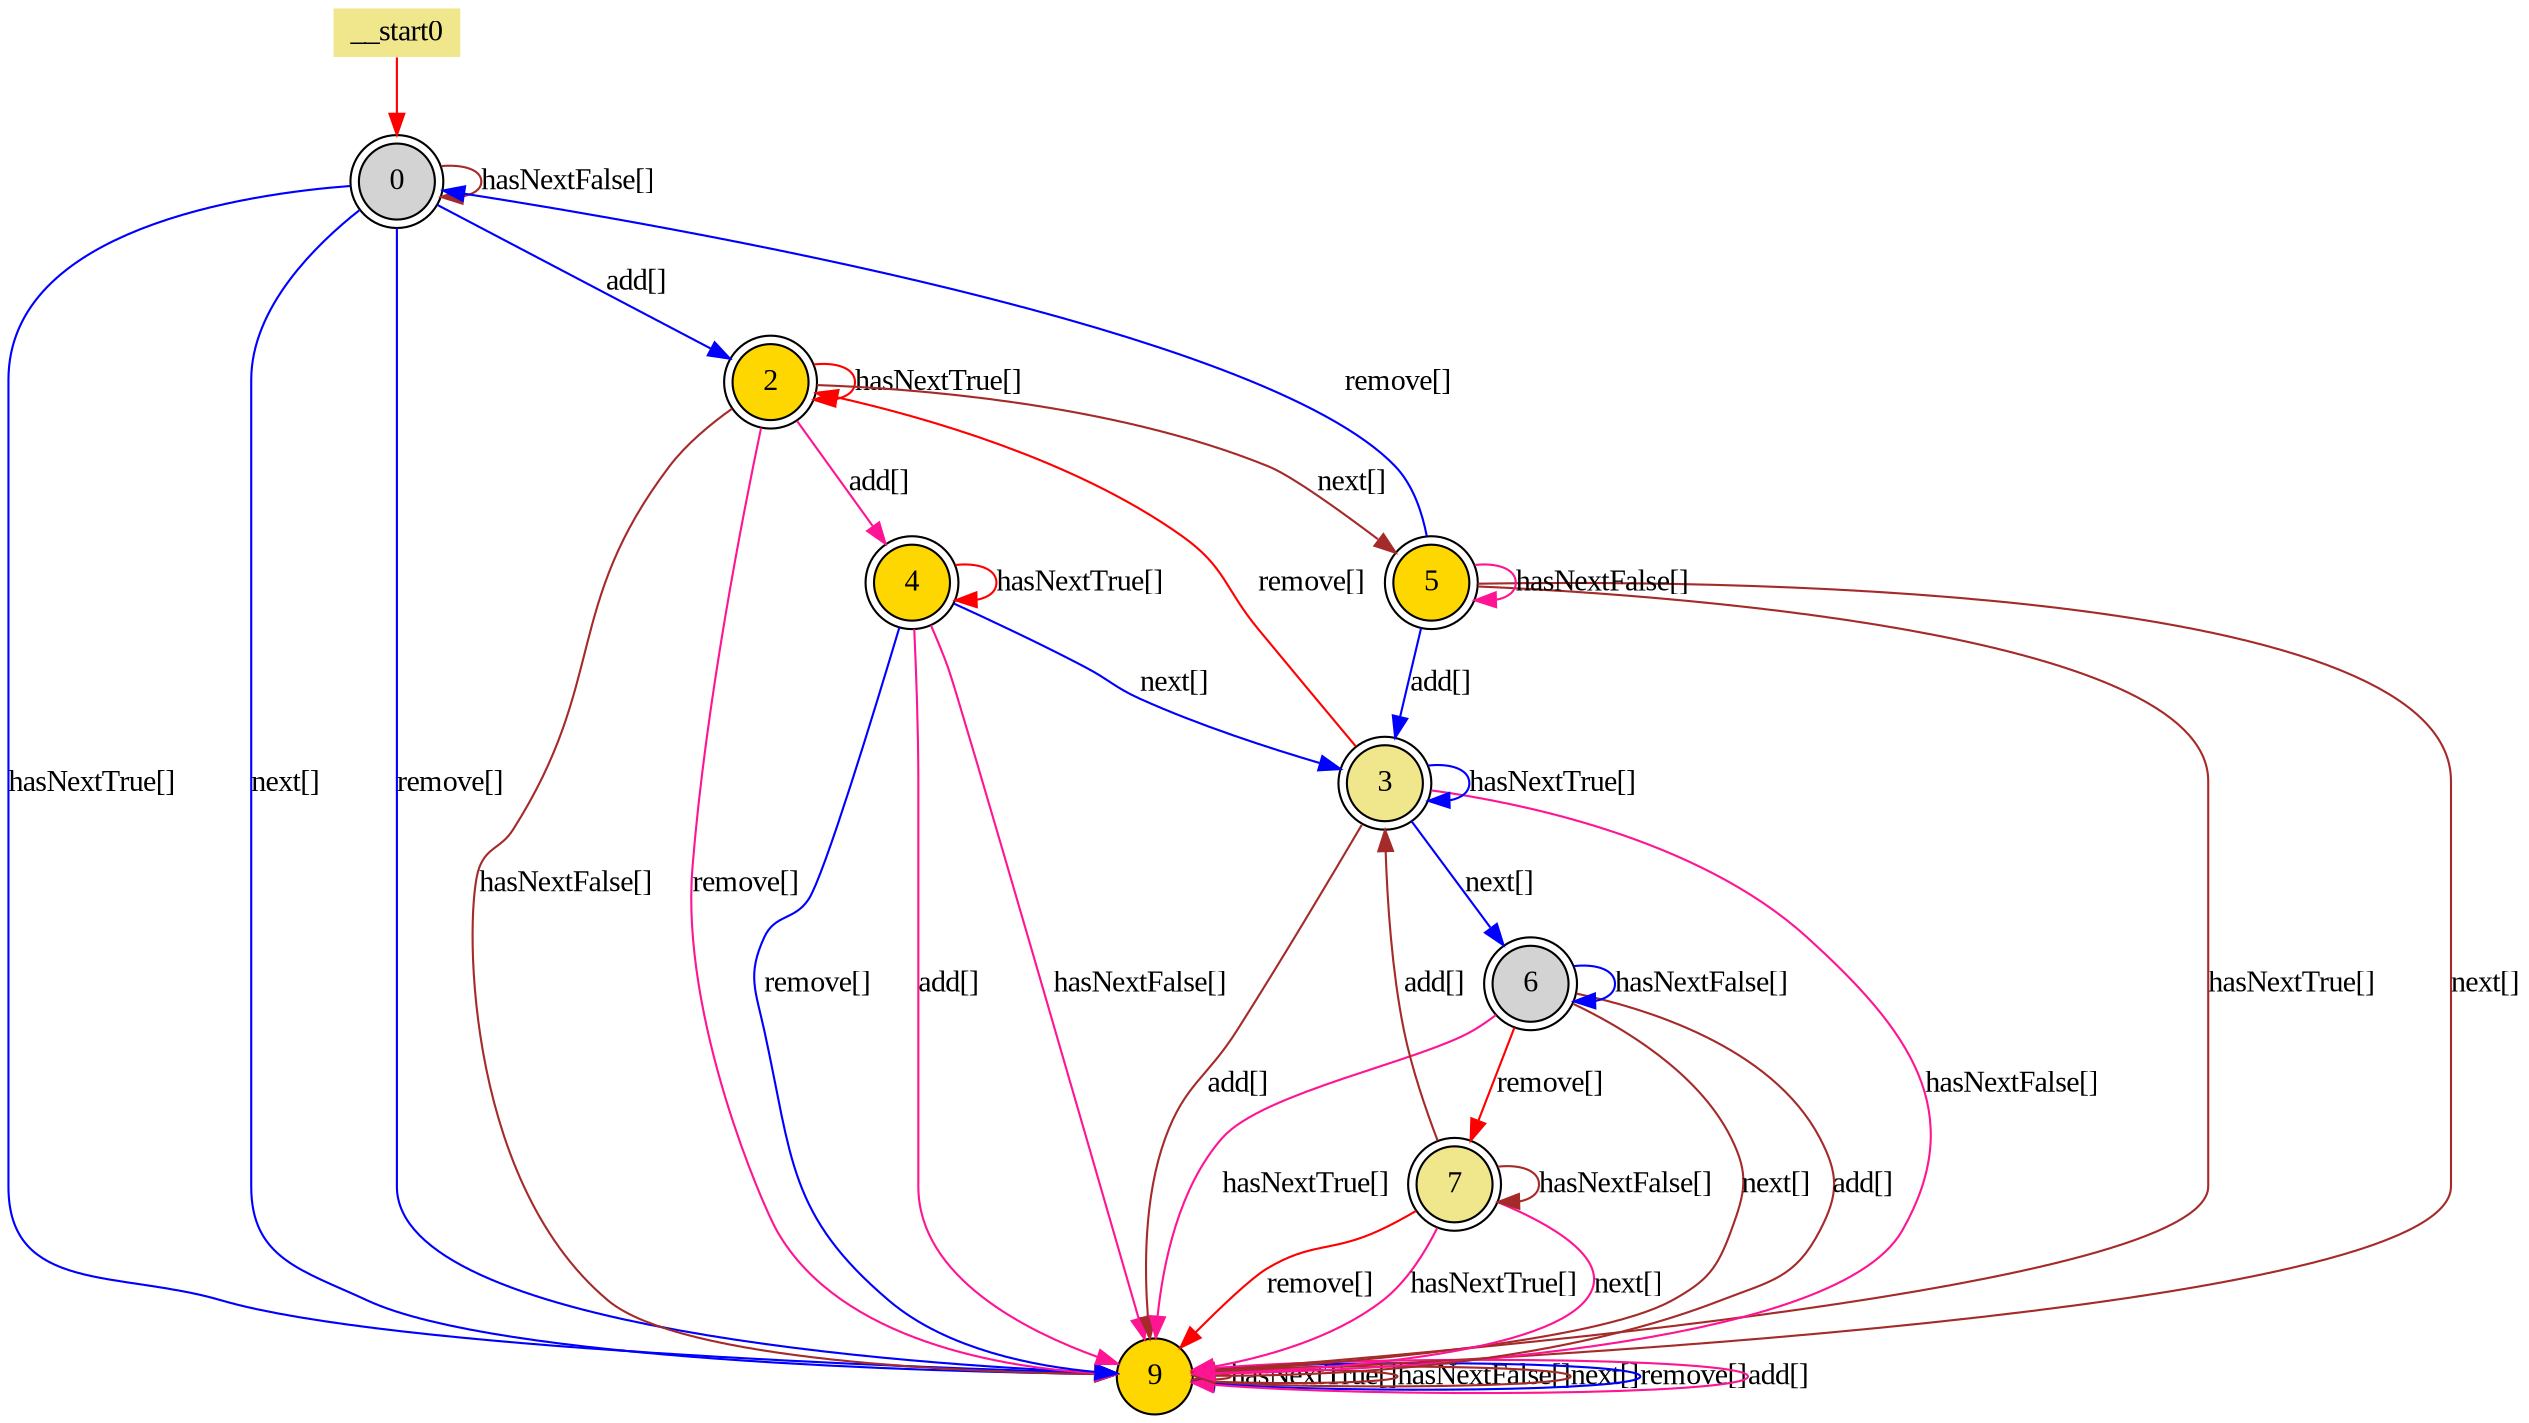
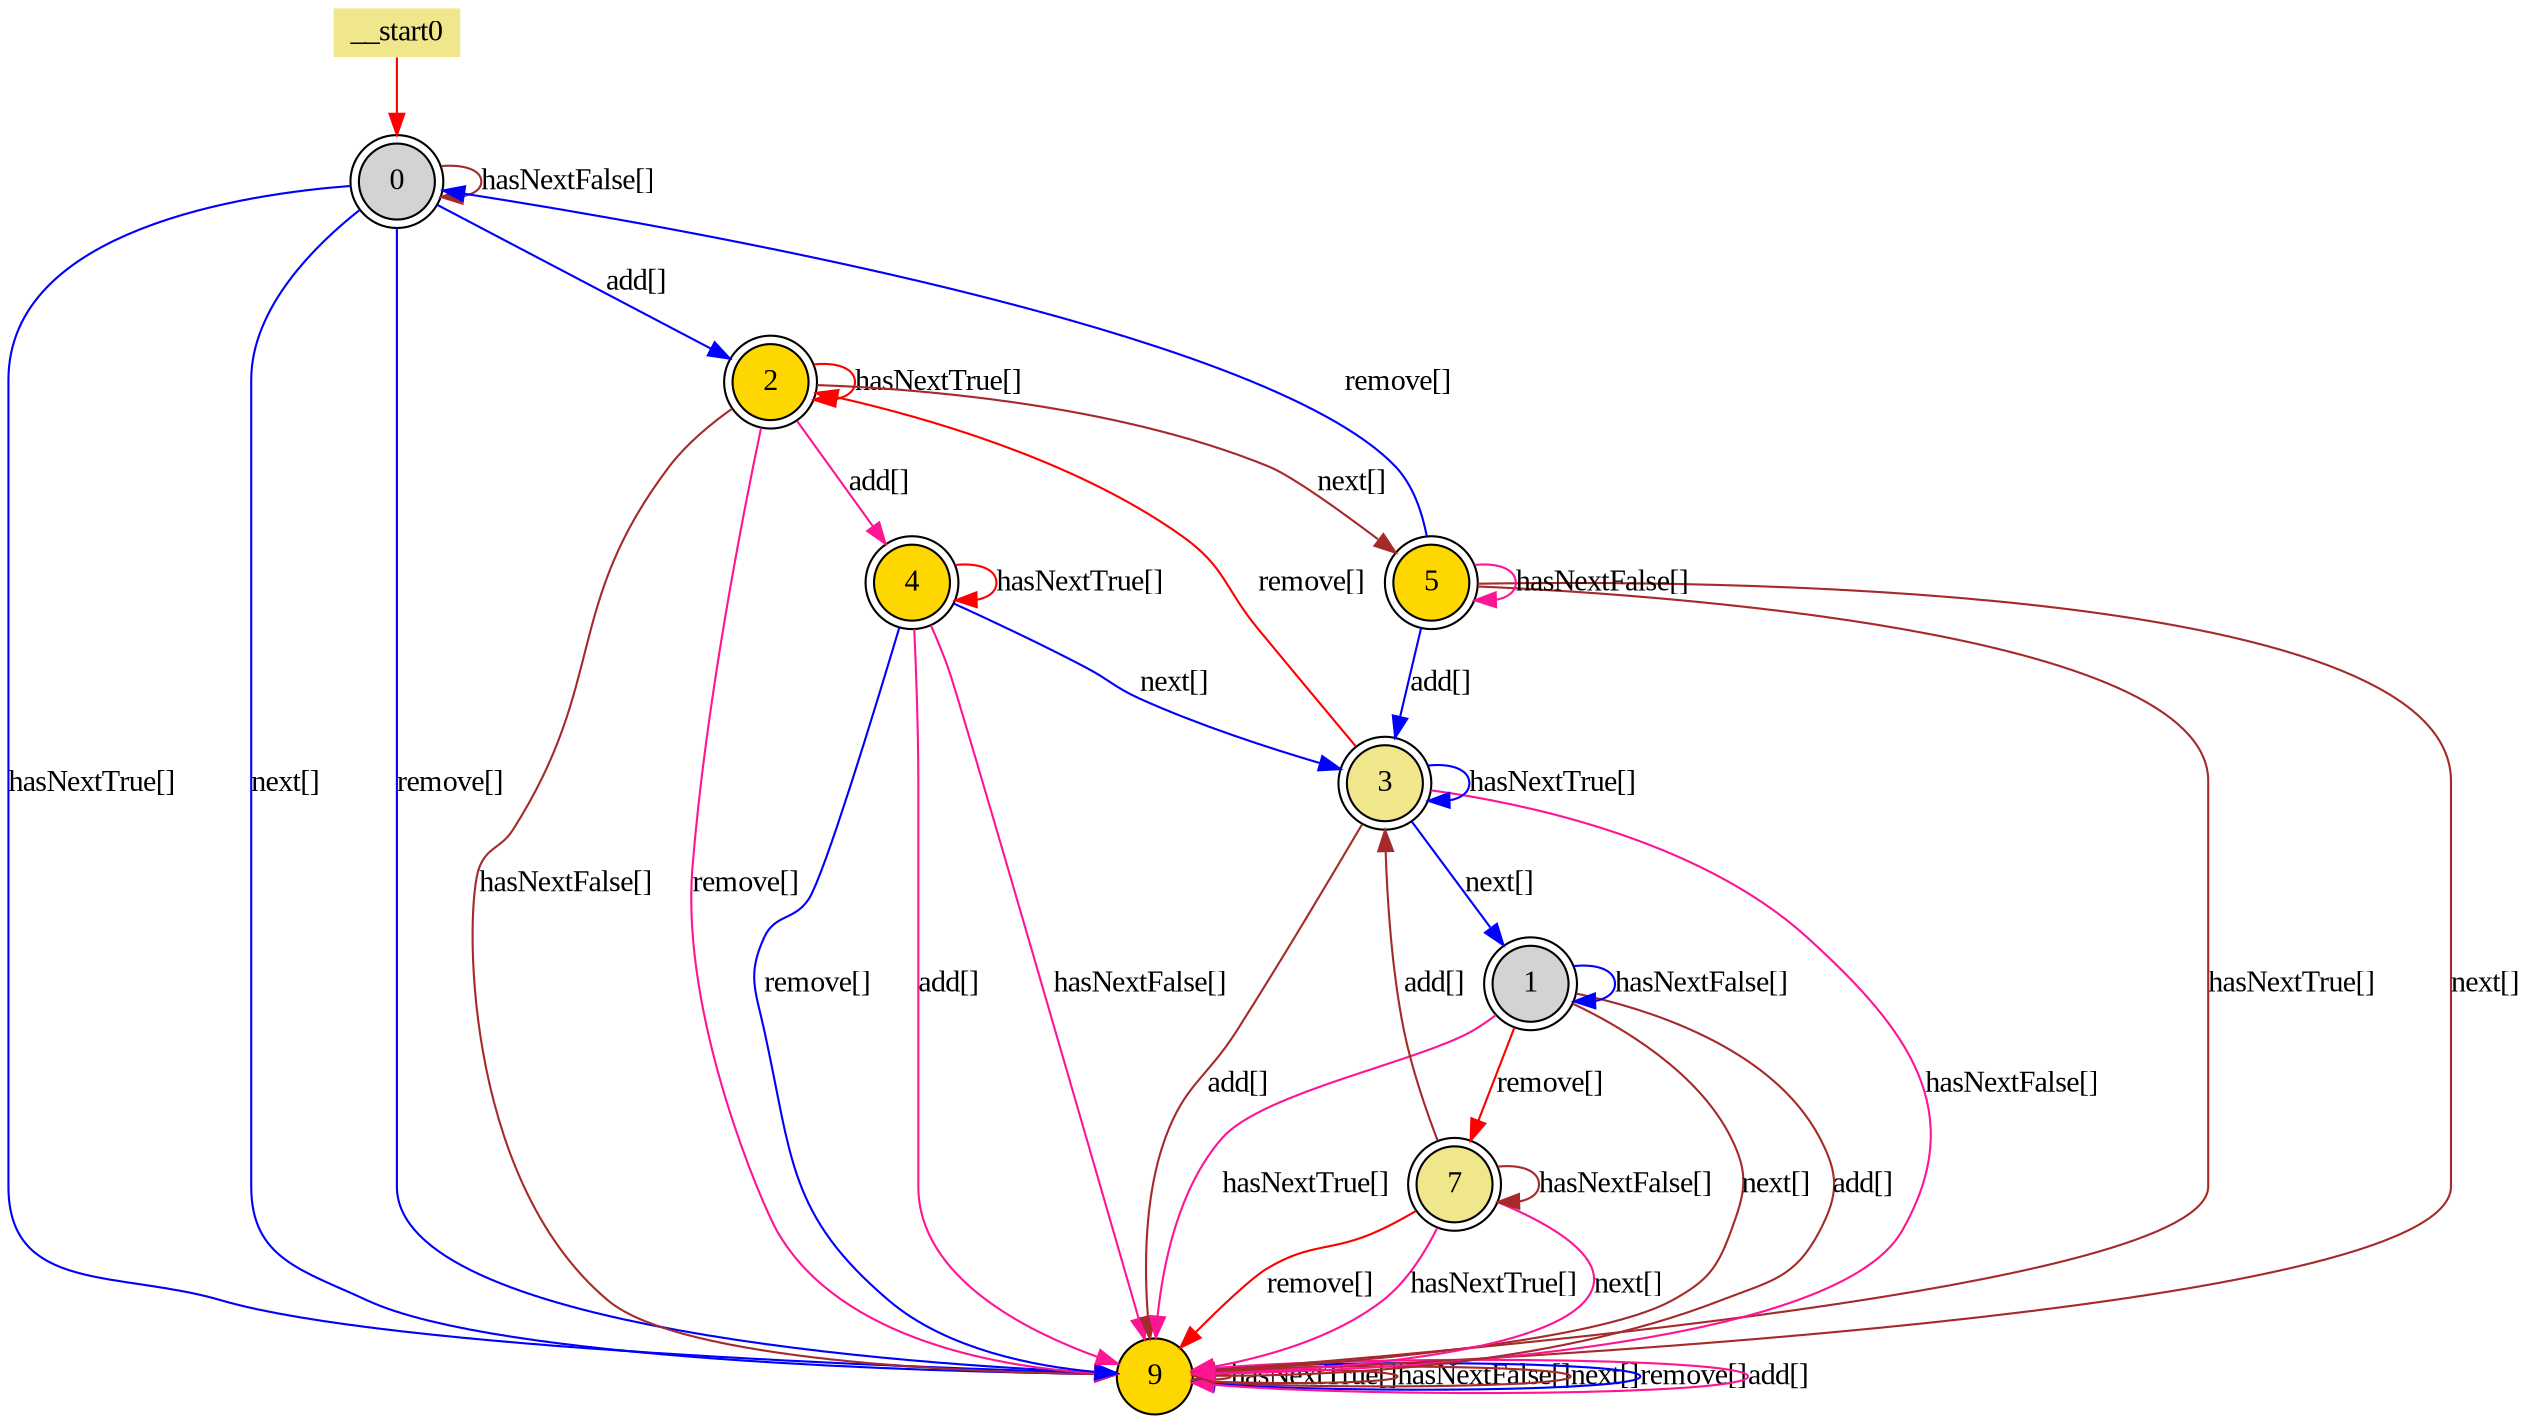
(1531, 984) -> (1531, 984)
